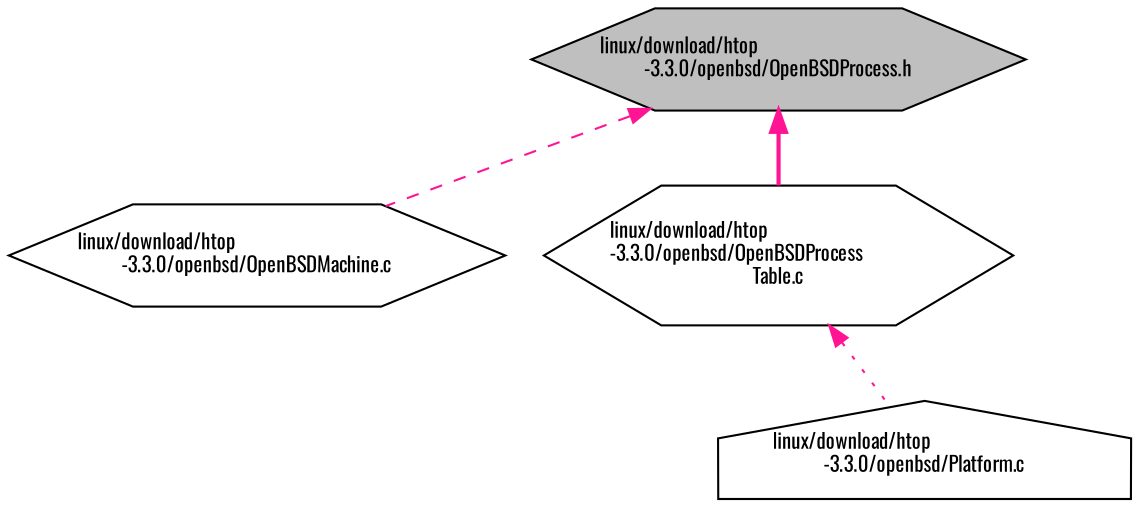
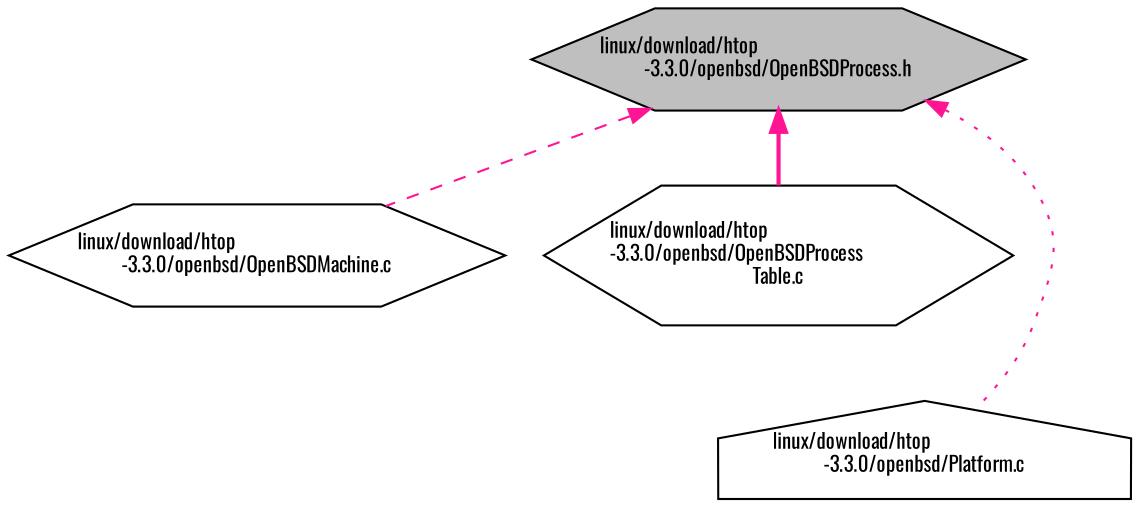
(866, 374) -> (1053, 248)
